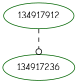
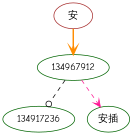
(39, 16) -> (73, 67)
none -> (73, 16)
none -> (108, 119)
